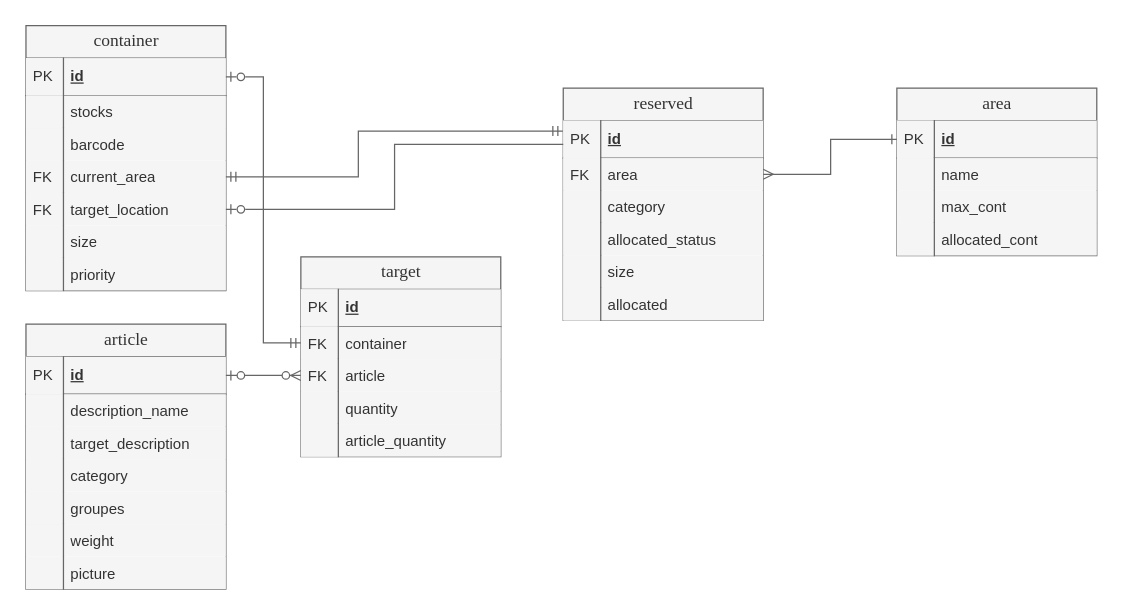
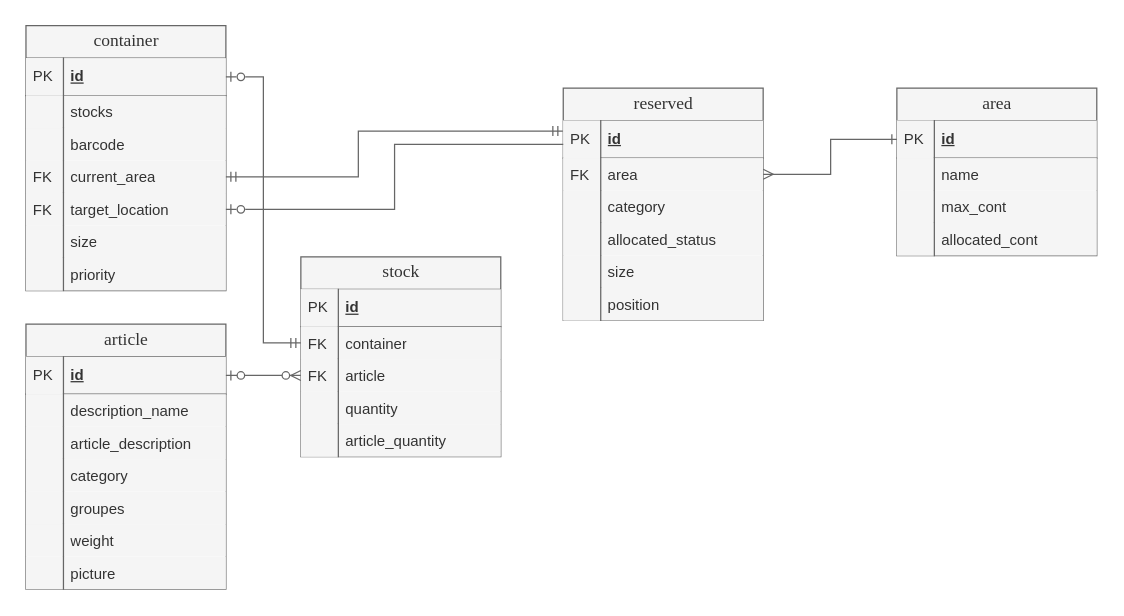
(401, 273) -> (401, 273)
(642, 306) -> (638, 306)
(142, 445) -> (143, 445)
